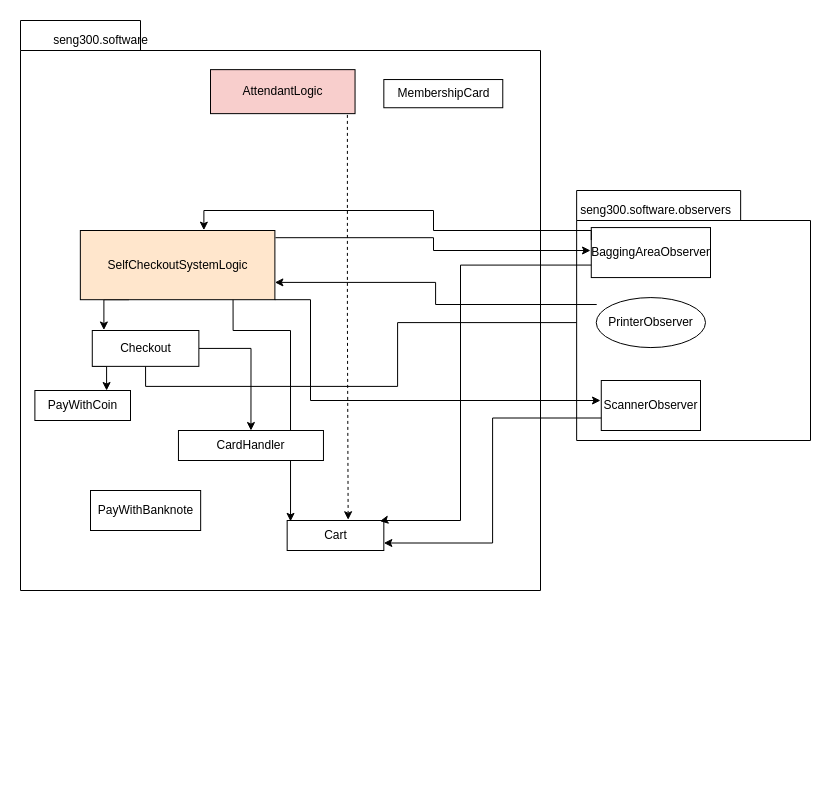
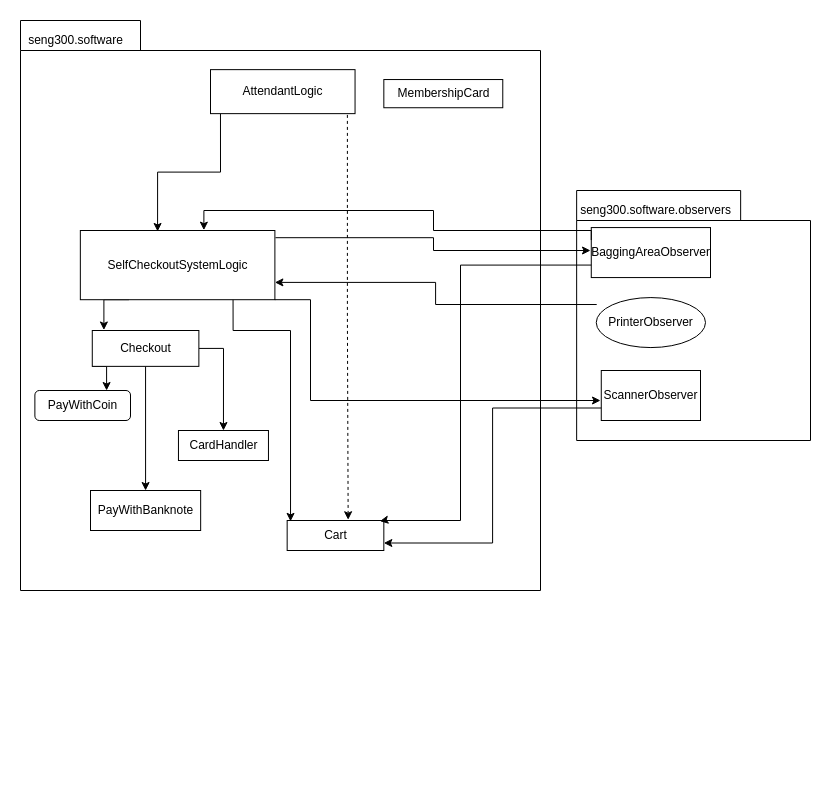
(101, 41) -> (76, 41)
(283, 92) -> (283, 92)
none -> (192, 172)
(178, 265) -> (178, 265)
(392, 386) -> (146, 434)
(83, 406) -> (83, 406)
(651, 406) -> (651, 396)
(251, 446) -> (223, 446)
